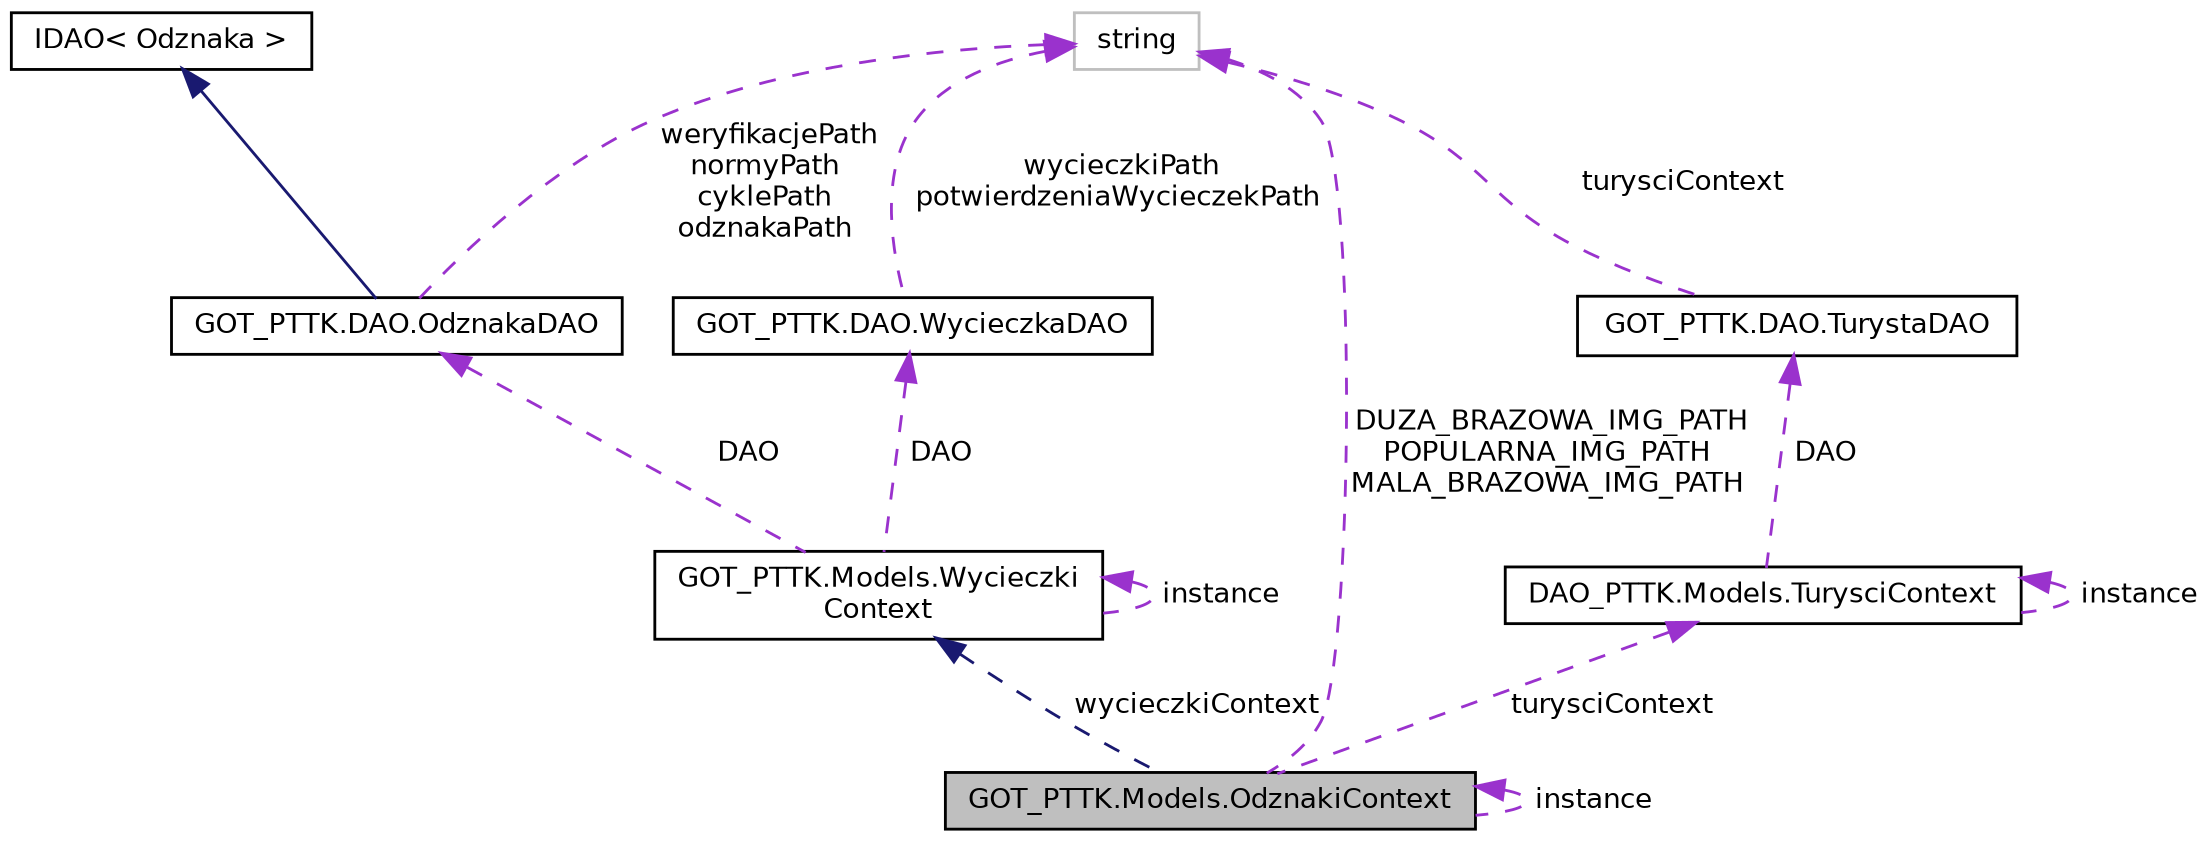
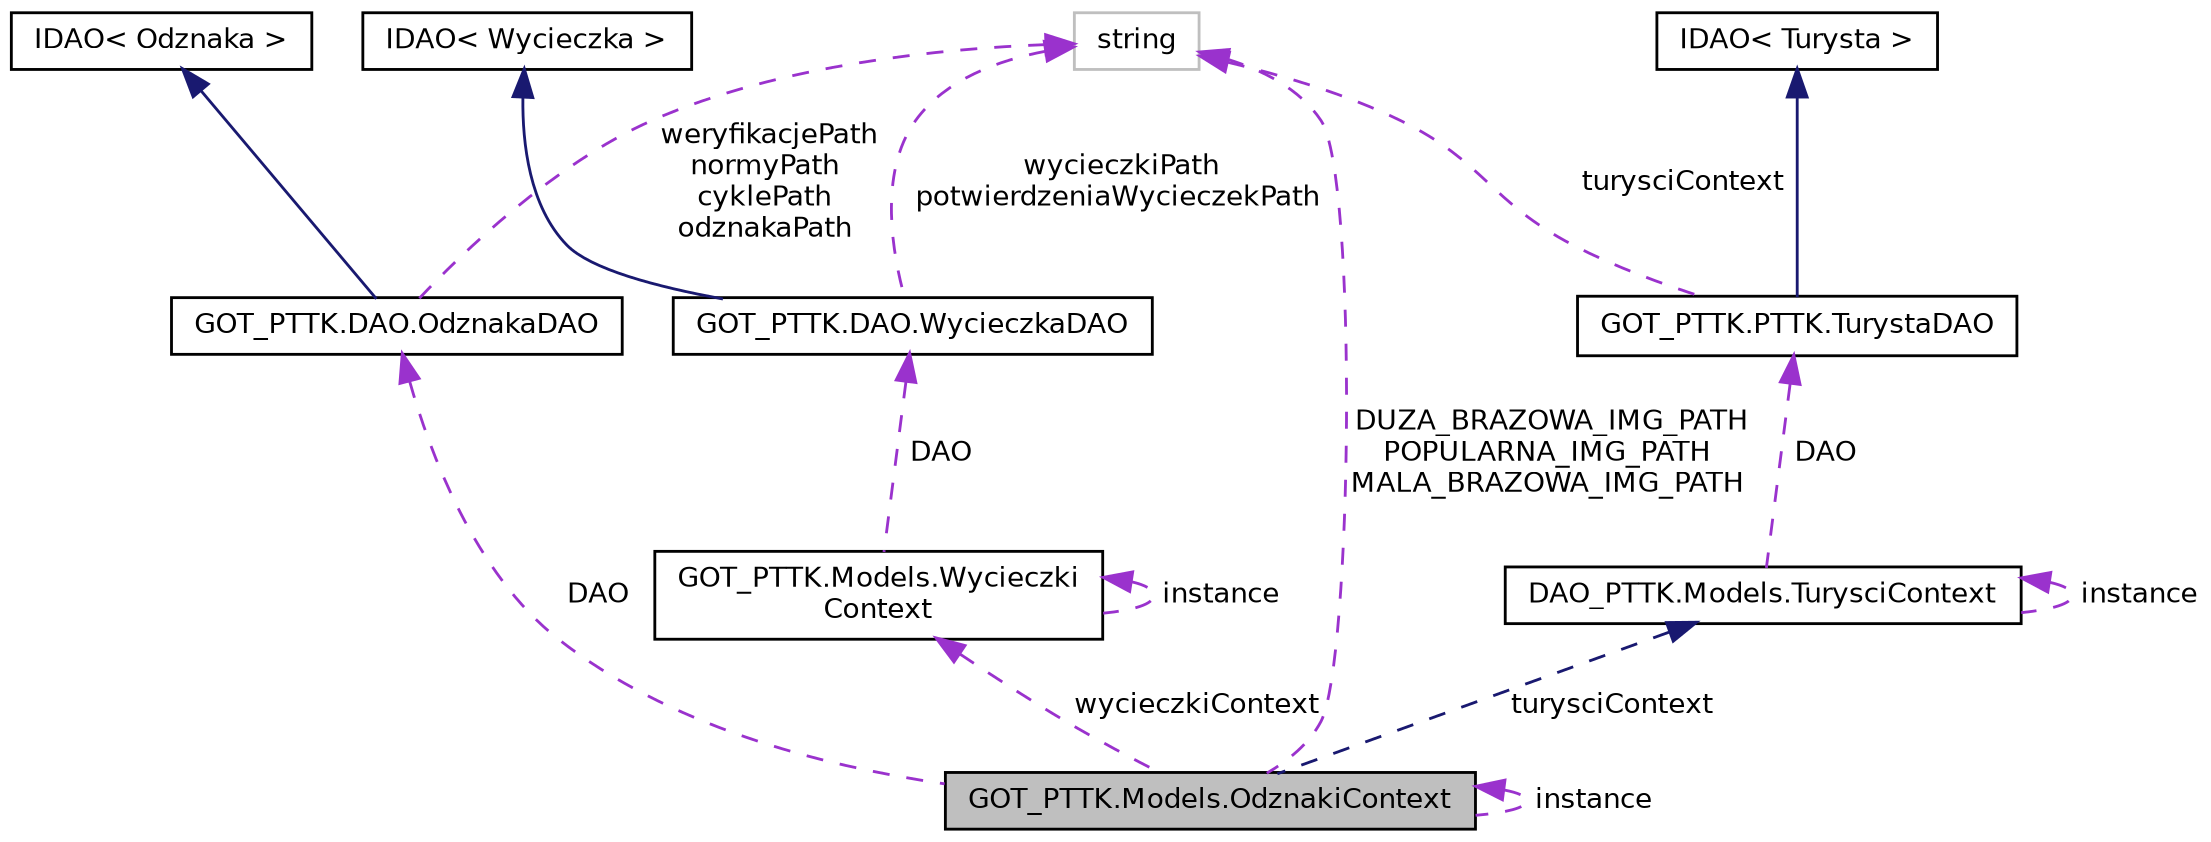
none -> (527, 41)
none -> (1797, 41)
(1797, 326) -> (1797, 326)
(636, 460) -> (606, 672)
(1473, 703) -> (1473, 703)
(1059, 717) -> (1059, 717)
